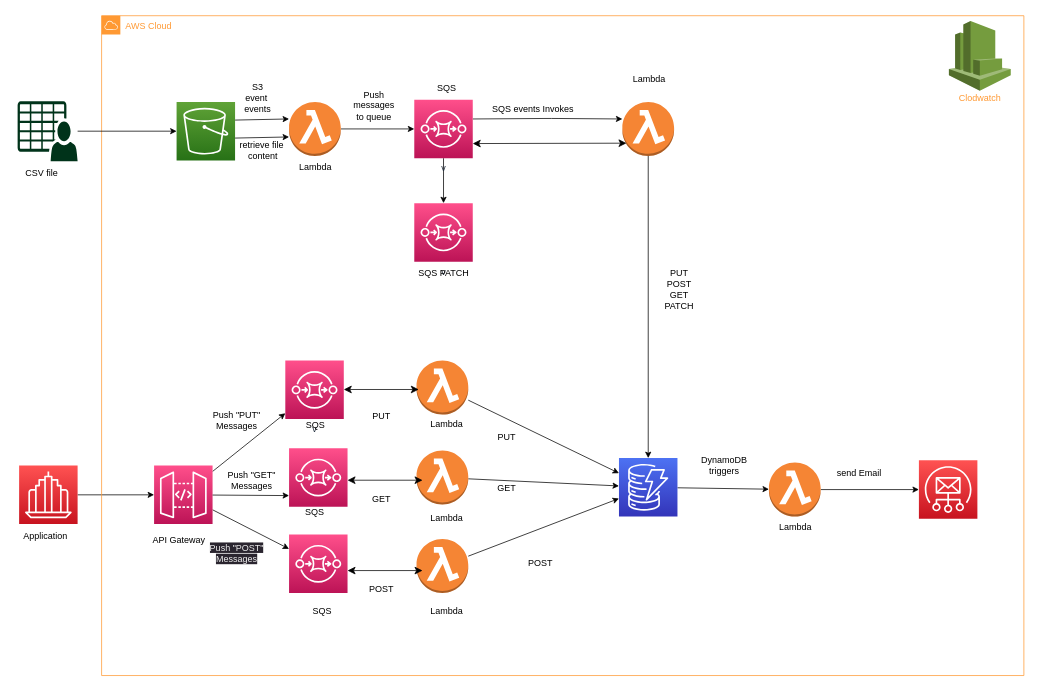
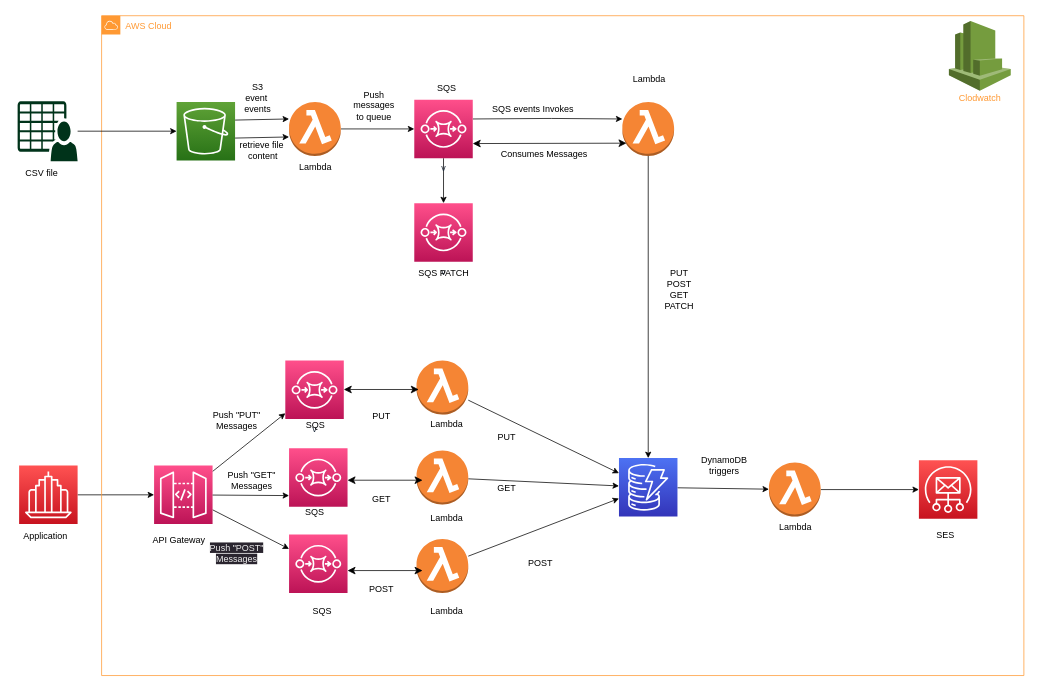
none -> (544, 154)
(859, 473) -> none
none -> (945, 535)
